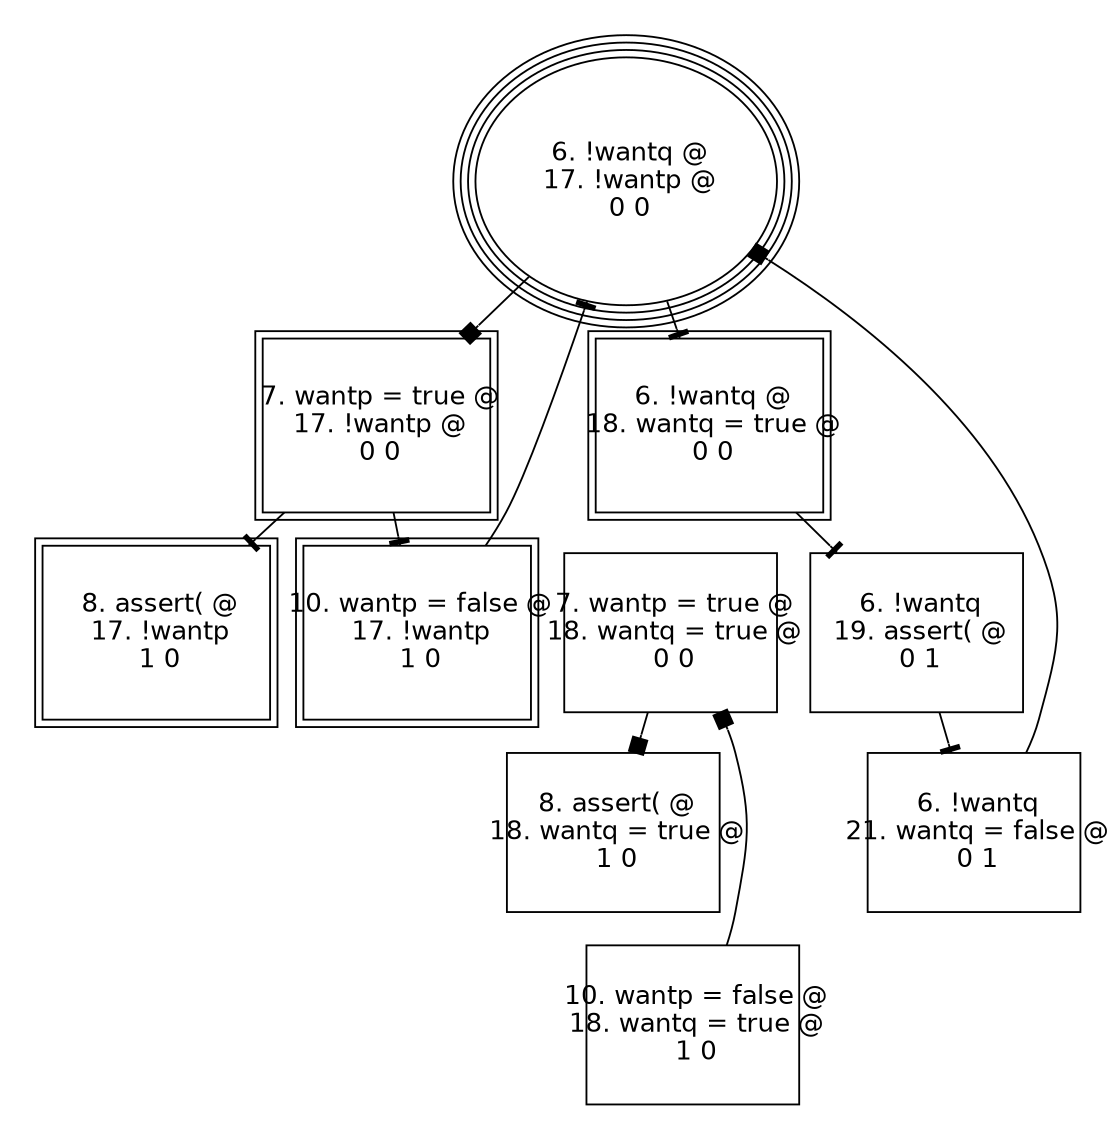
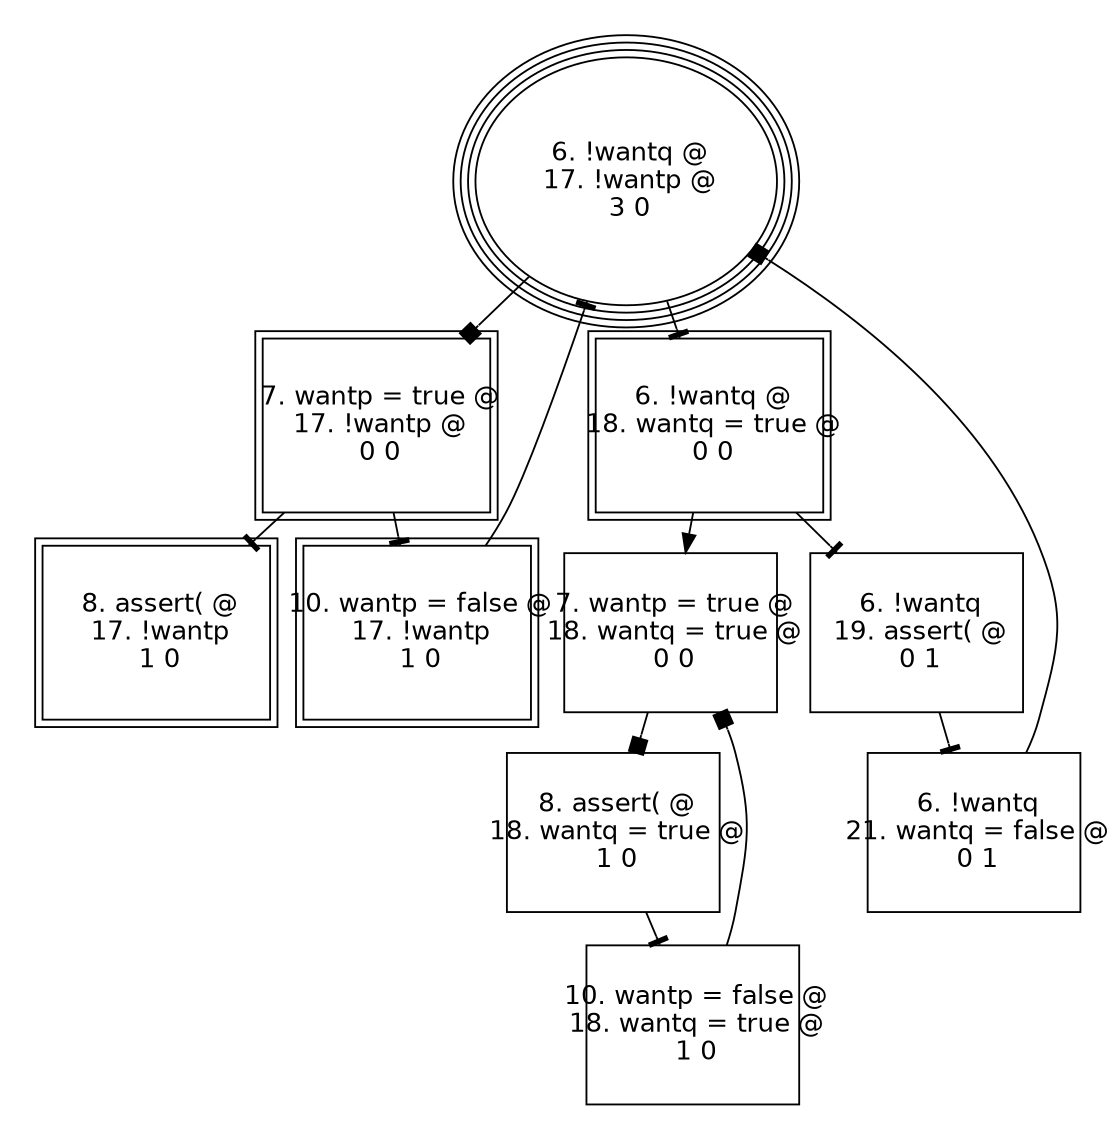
(626, 181) -> (626, 181)
none -> (691, 523)
none -> (651, 924)
